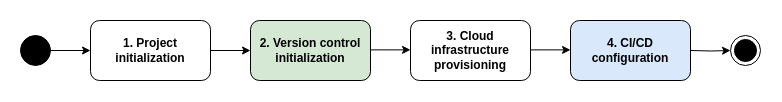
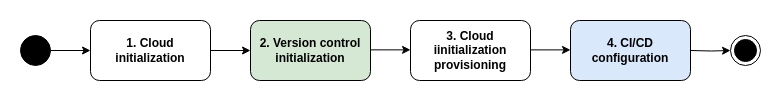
(151, 51) -> (151, 51)
(471, 51) -> (471, 51)
